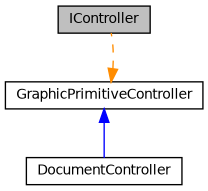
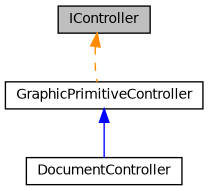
(113, 51) -> (95, 64)
